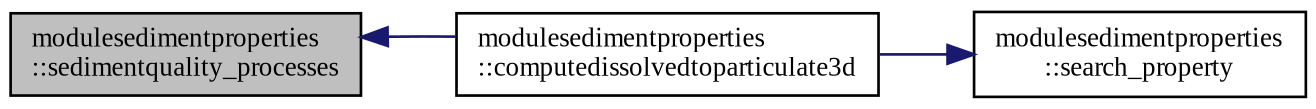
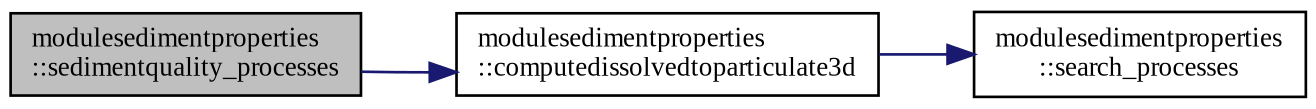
(422, 36) -> (395, 72)
(1140, 54) -> (1140, 54)
